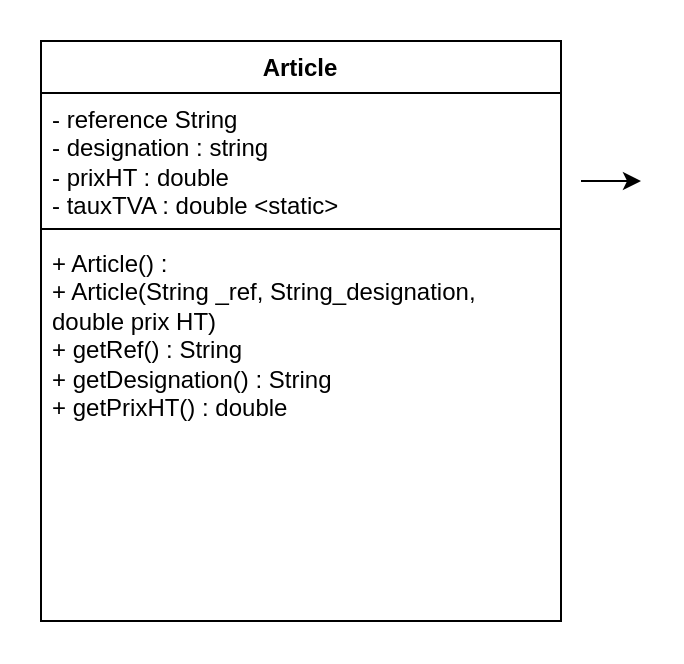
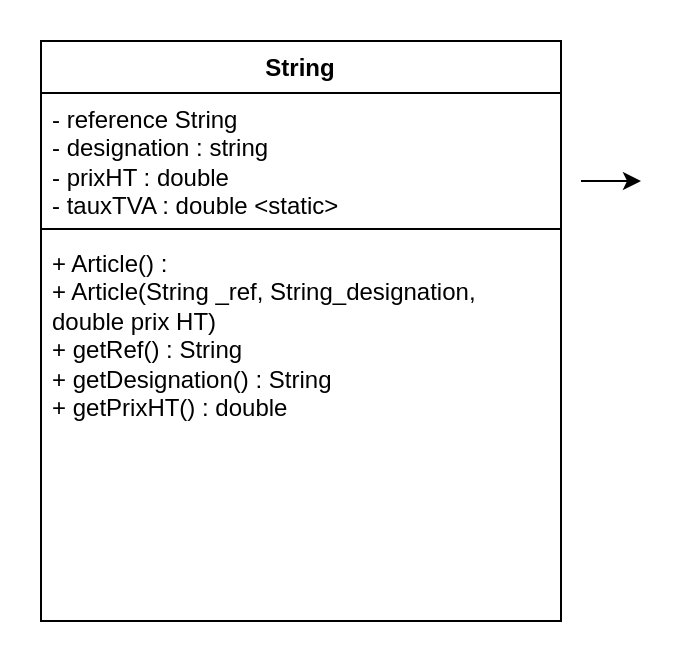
(301, 69) -> (301, 69)
